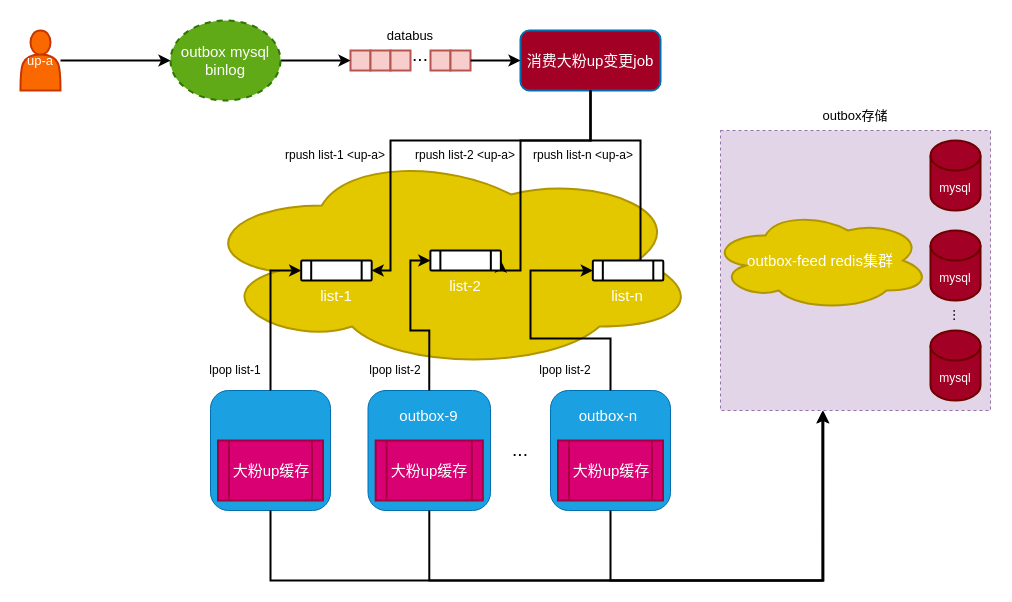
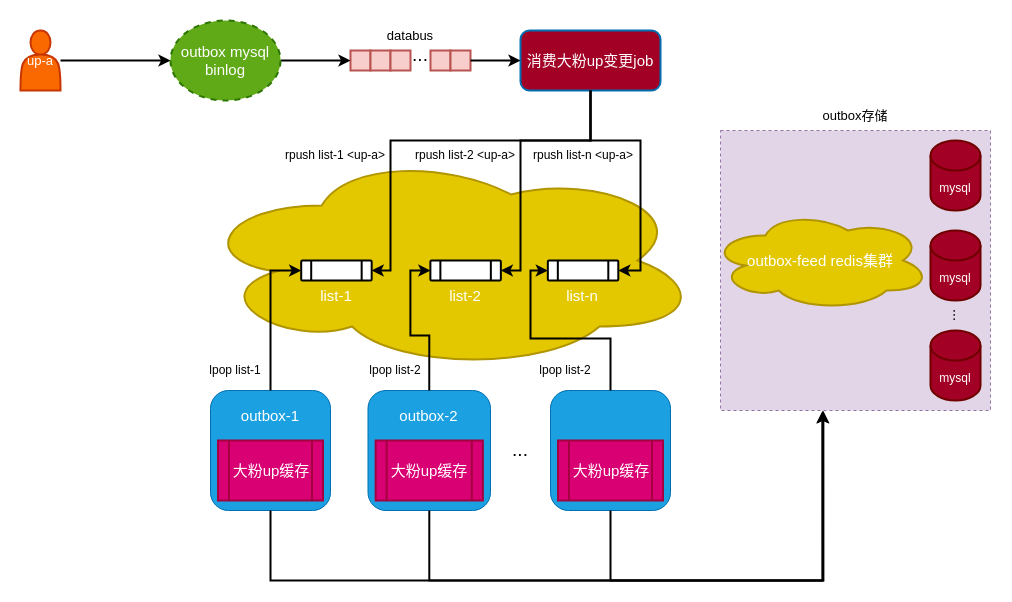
(466, 261) -> (466, 271)
(628, 271) -> (583, 271)
none -> (271, 416)
(429, 416) -> (429, 416)
(611, 416) -> none
